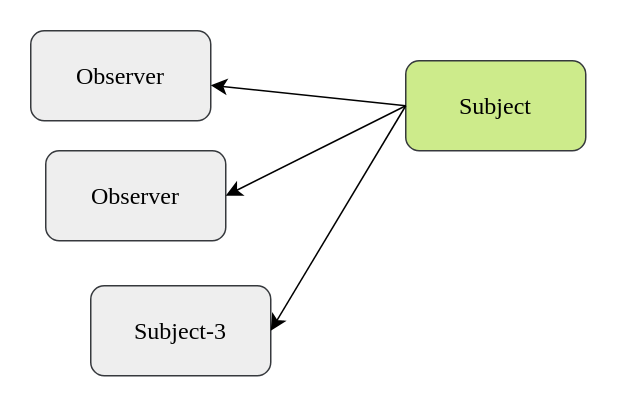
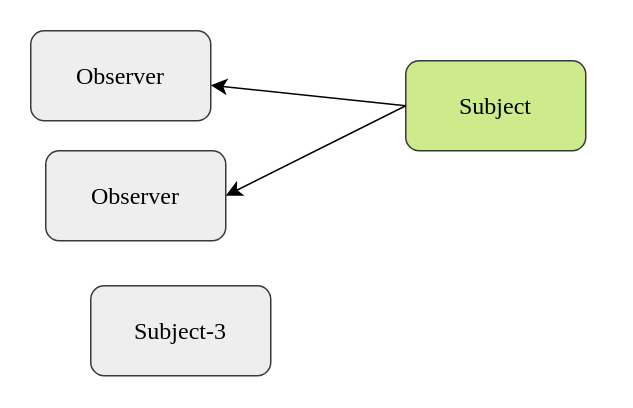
(340, 215) -> none
